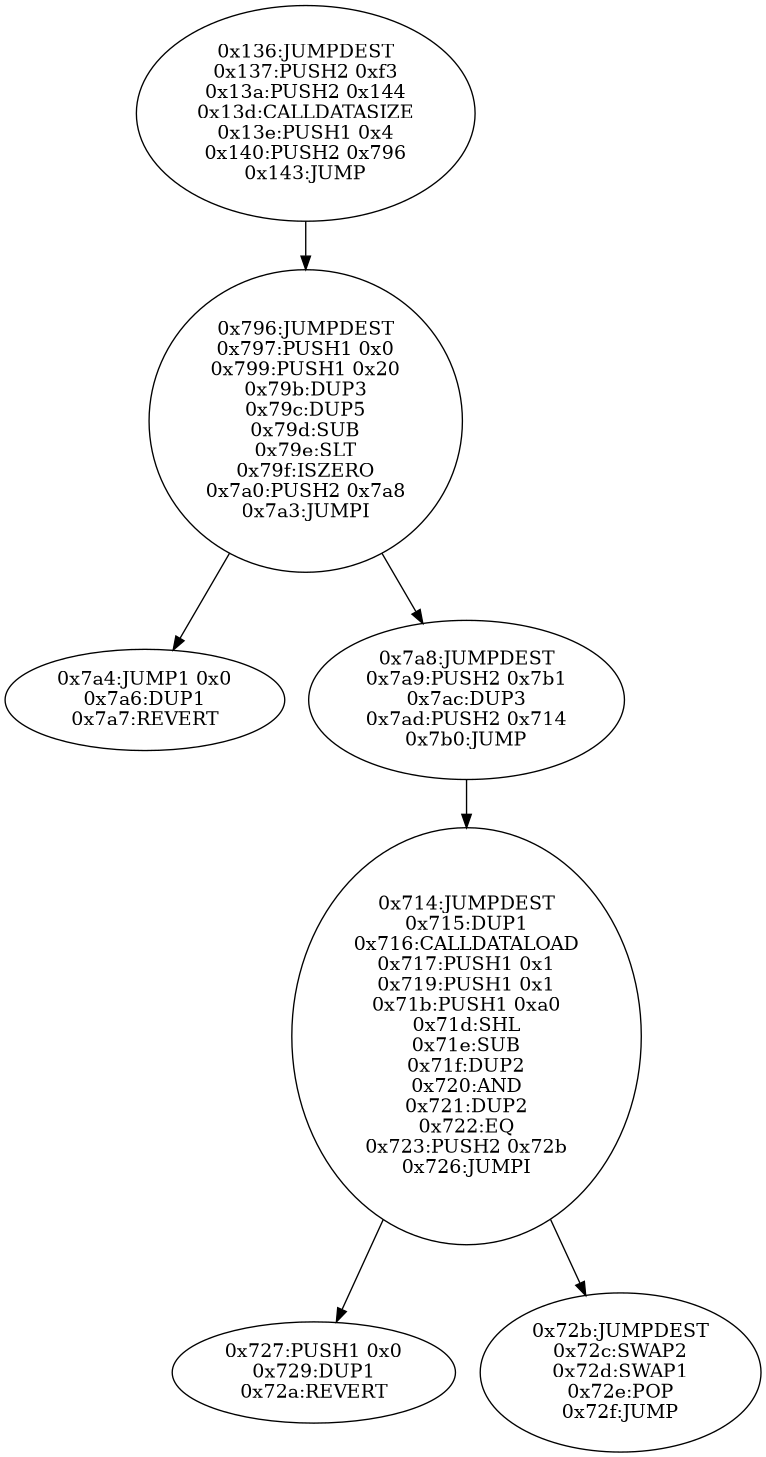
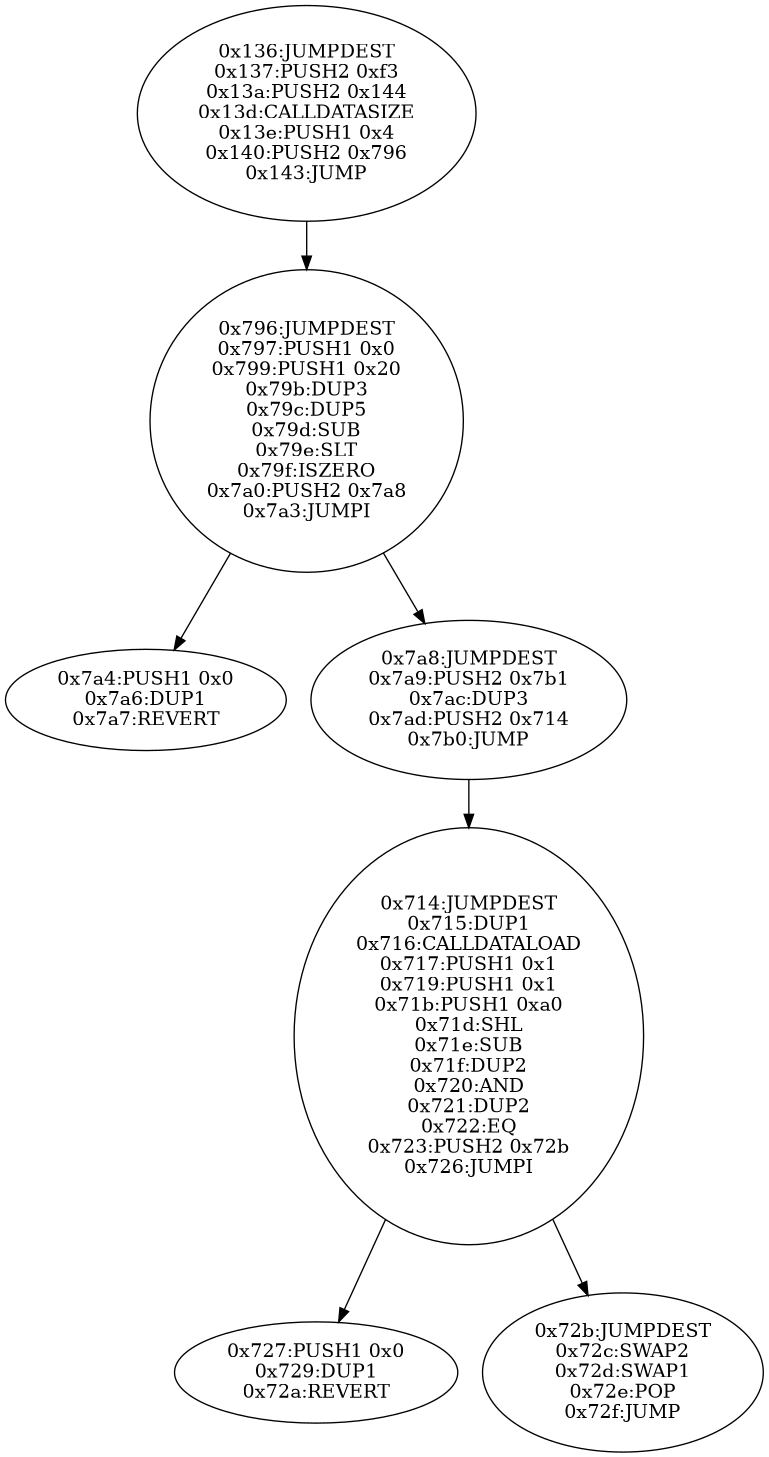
(145, 700) -> (146, 700)
